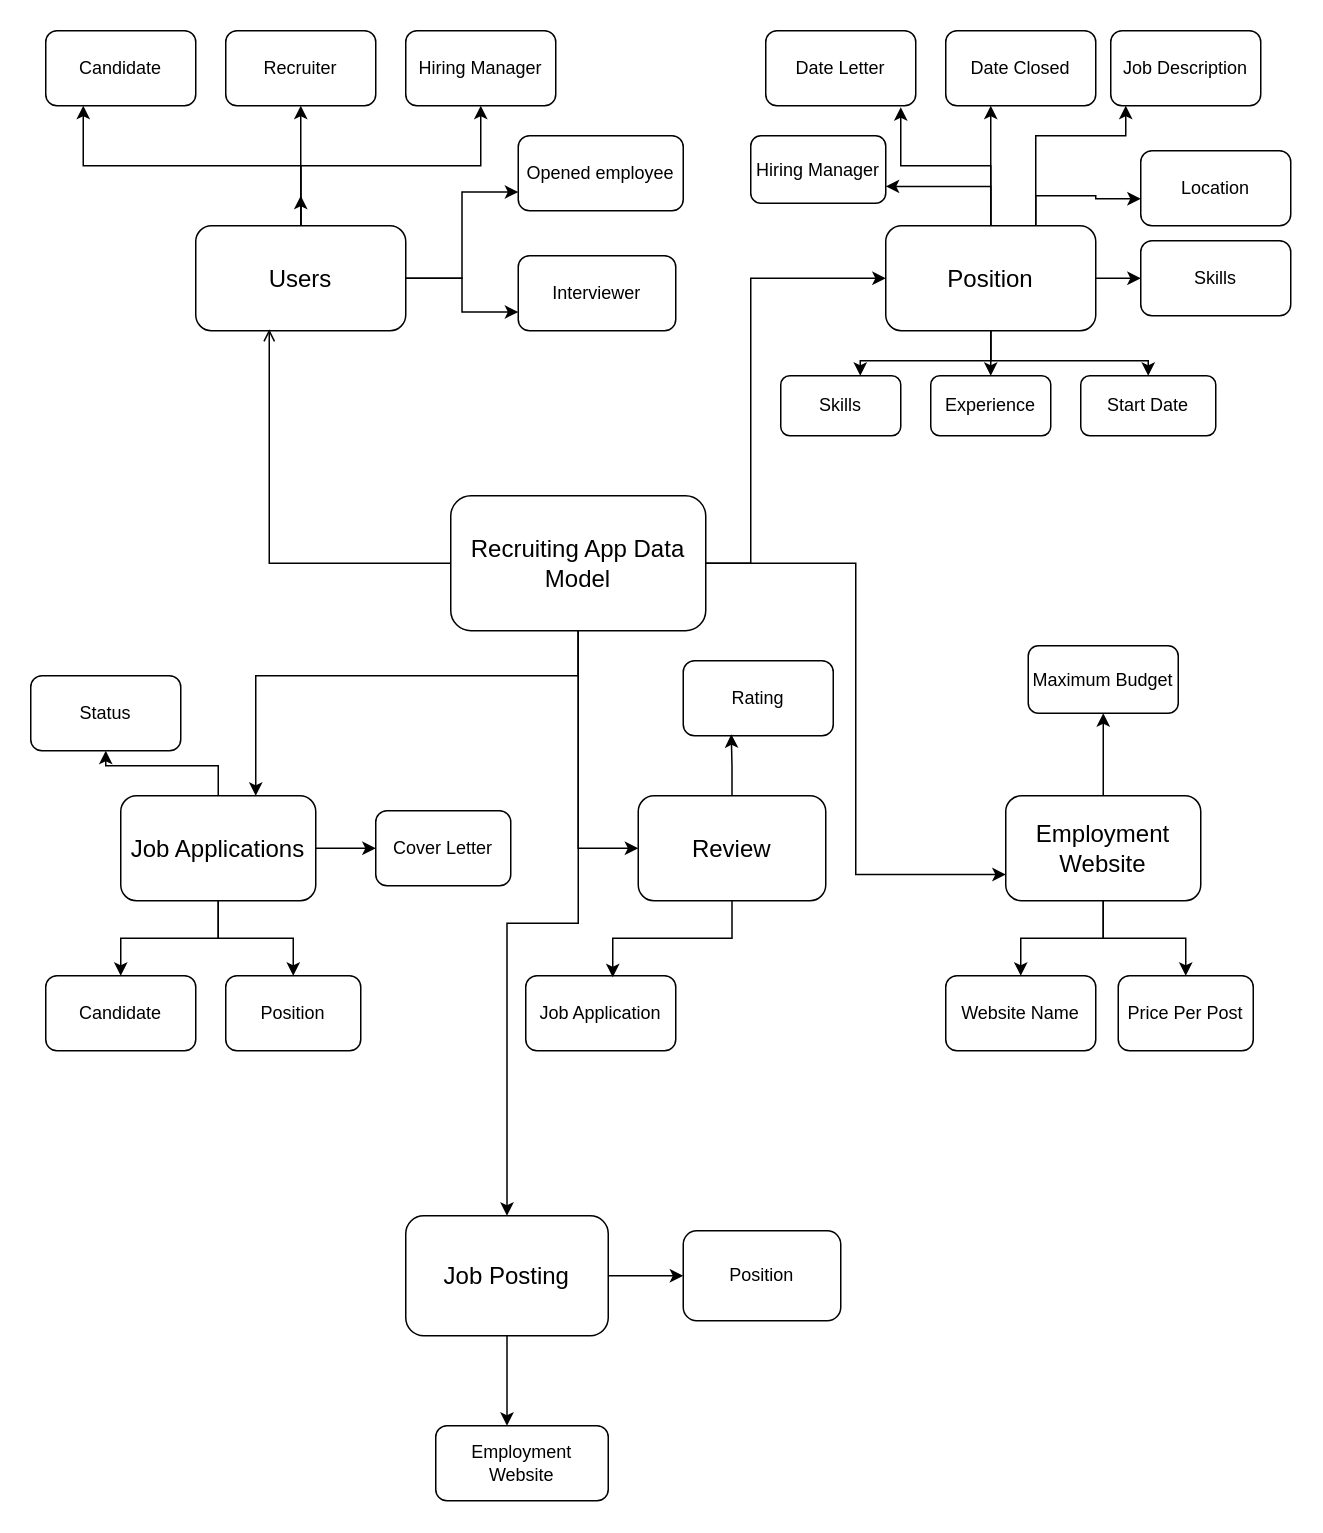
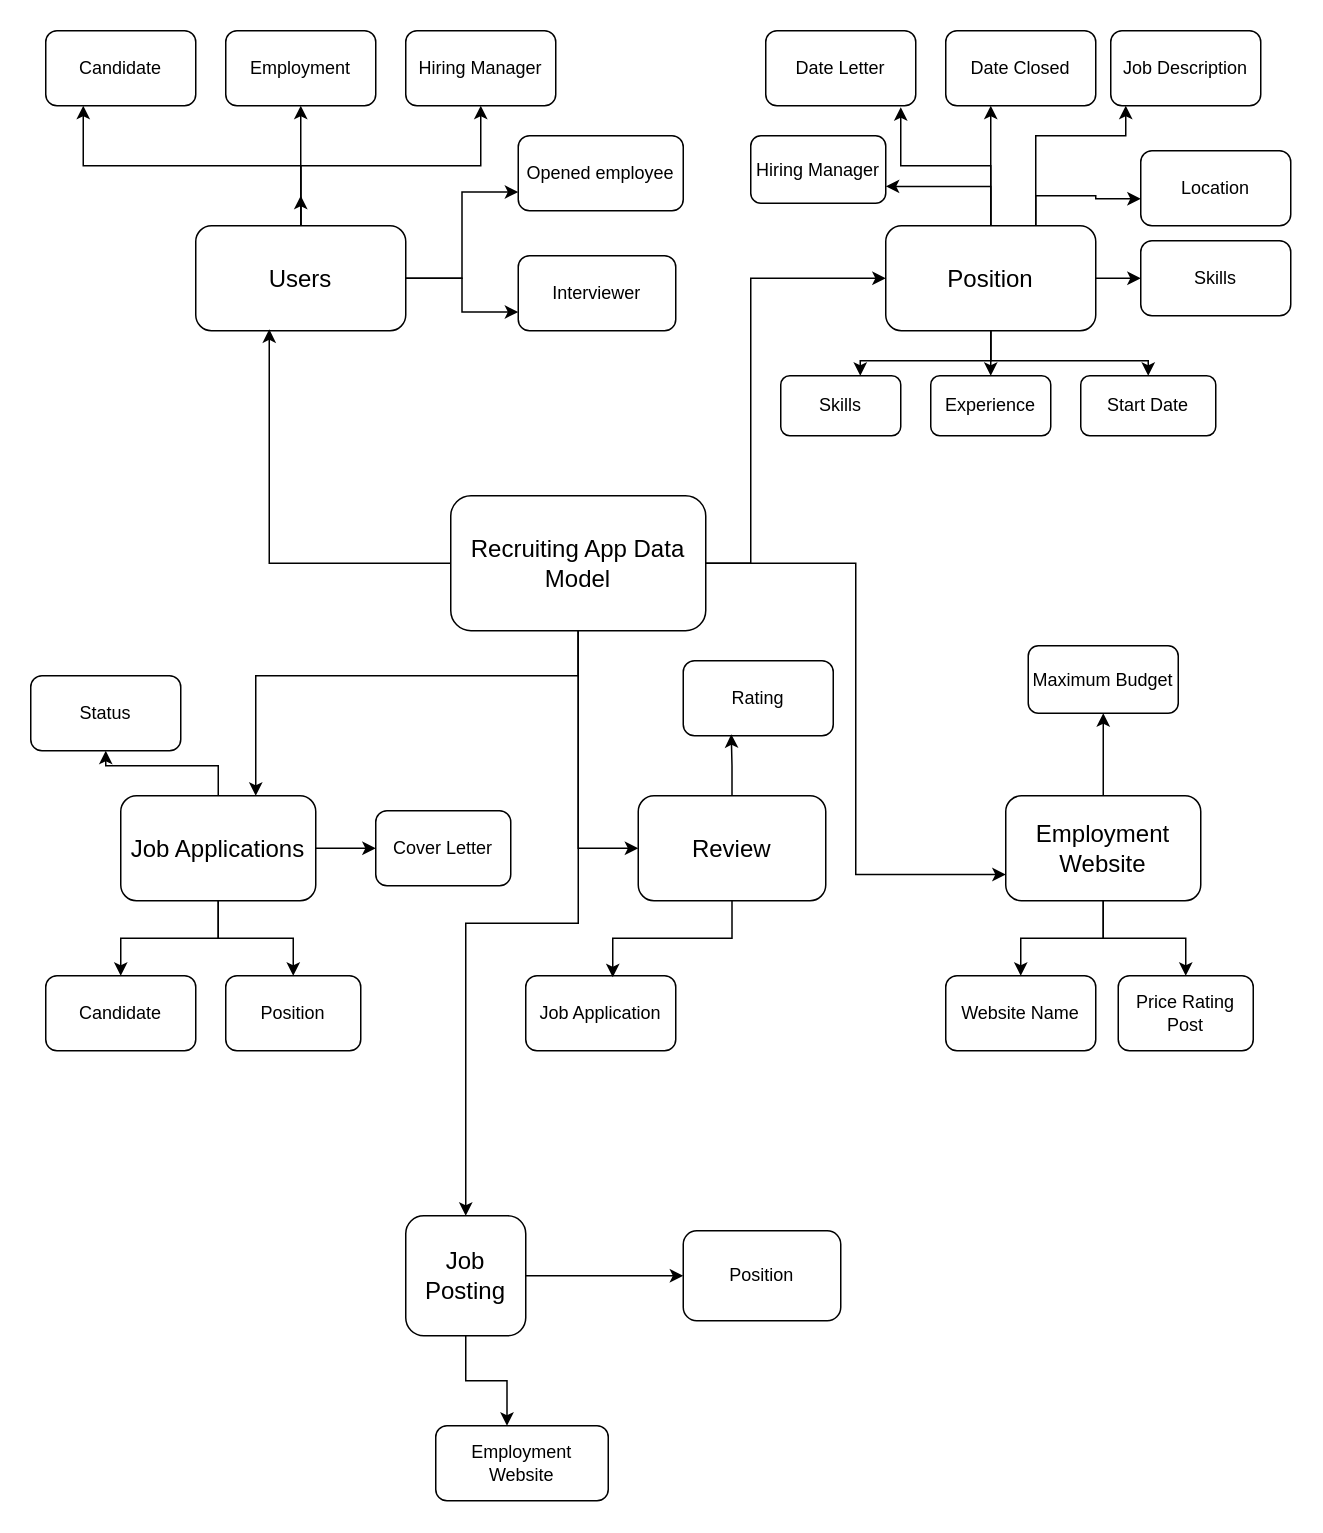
(301, 68) -> (301, 68)
(269, 338) -> (269, 341)
(1186, 1013) -> (1186, 1013)
(507, 1276) -> (466, 1276)
